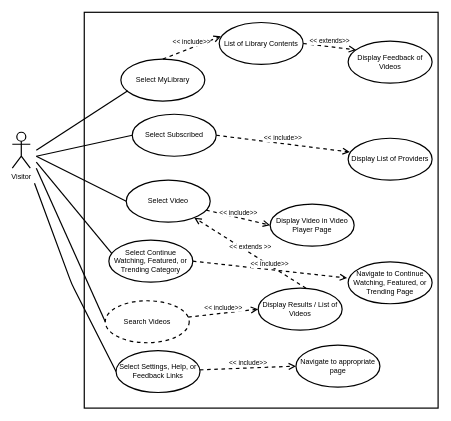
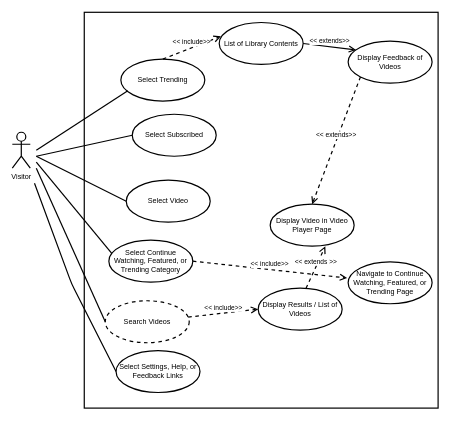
(329, 47) -> (329, 47)
(163, 80) -> (163, 80)
none -> (337, 139)
(309, 147) -> none
(390, 159) -> none
(237, 217) -> none
(230, 240) -> (315, 269)
(338, 366) -> none
(246, 368) -> none
